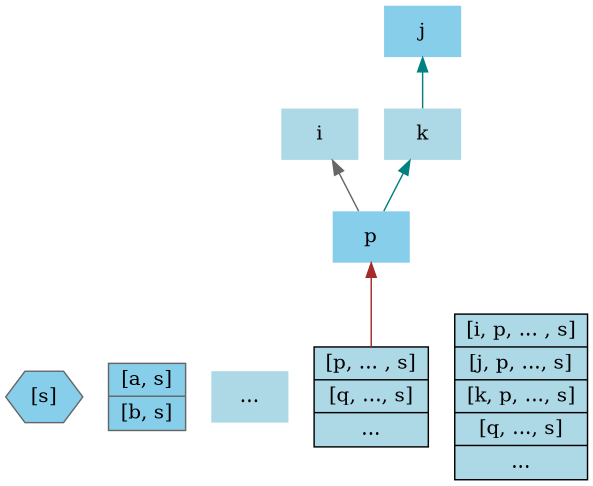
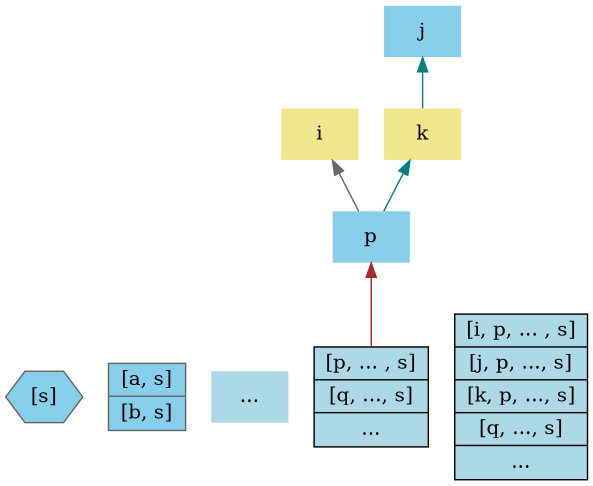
(320, 134) -> (320, 134)
(423, 134) -> (423, 134)
